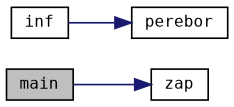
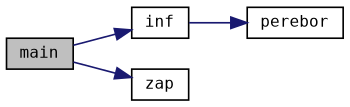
none -> (94, 40)
